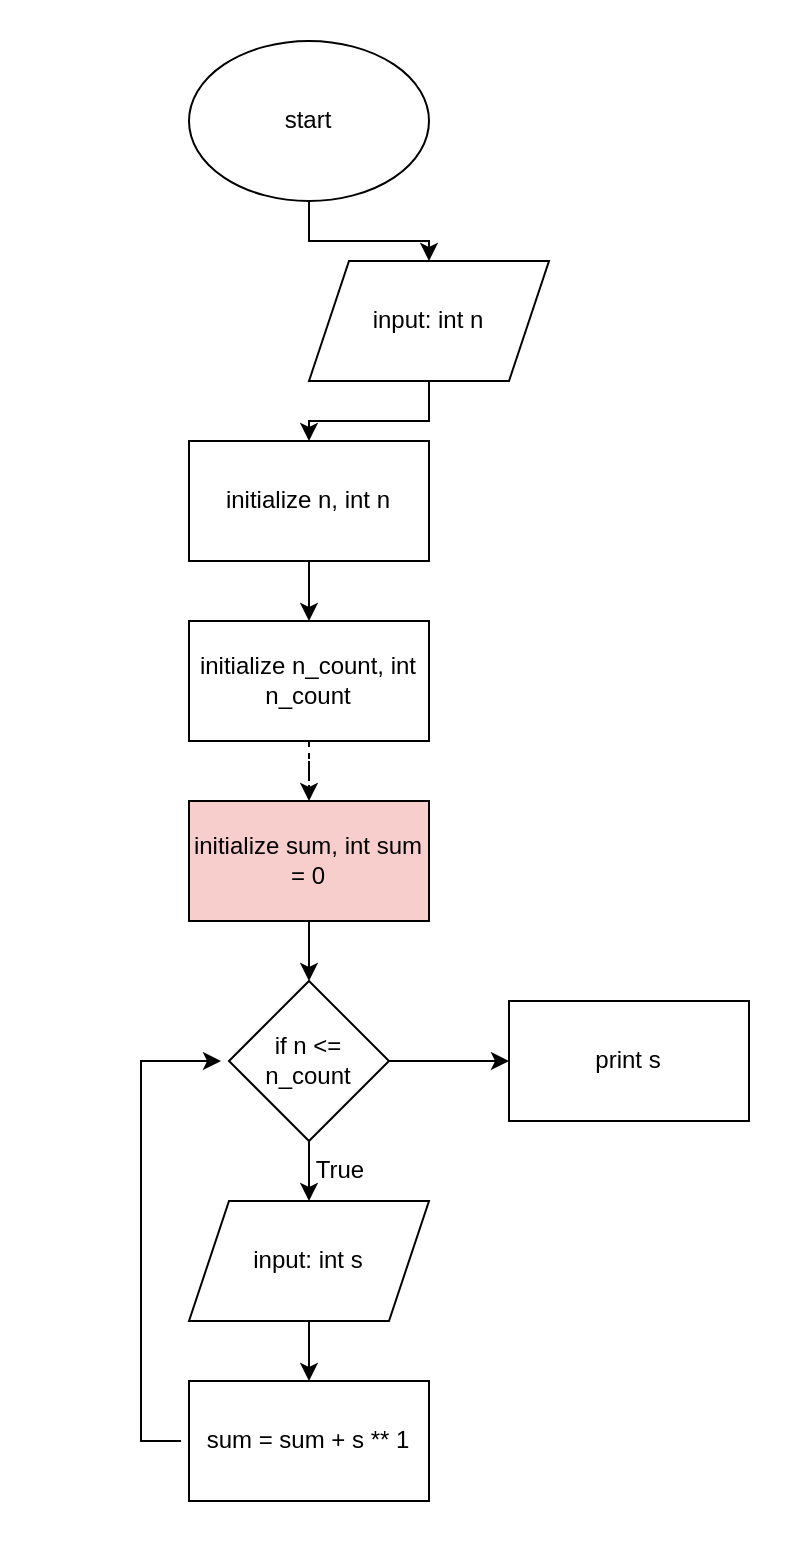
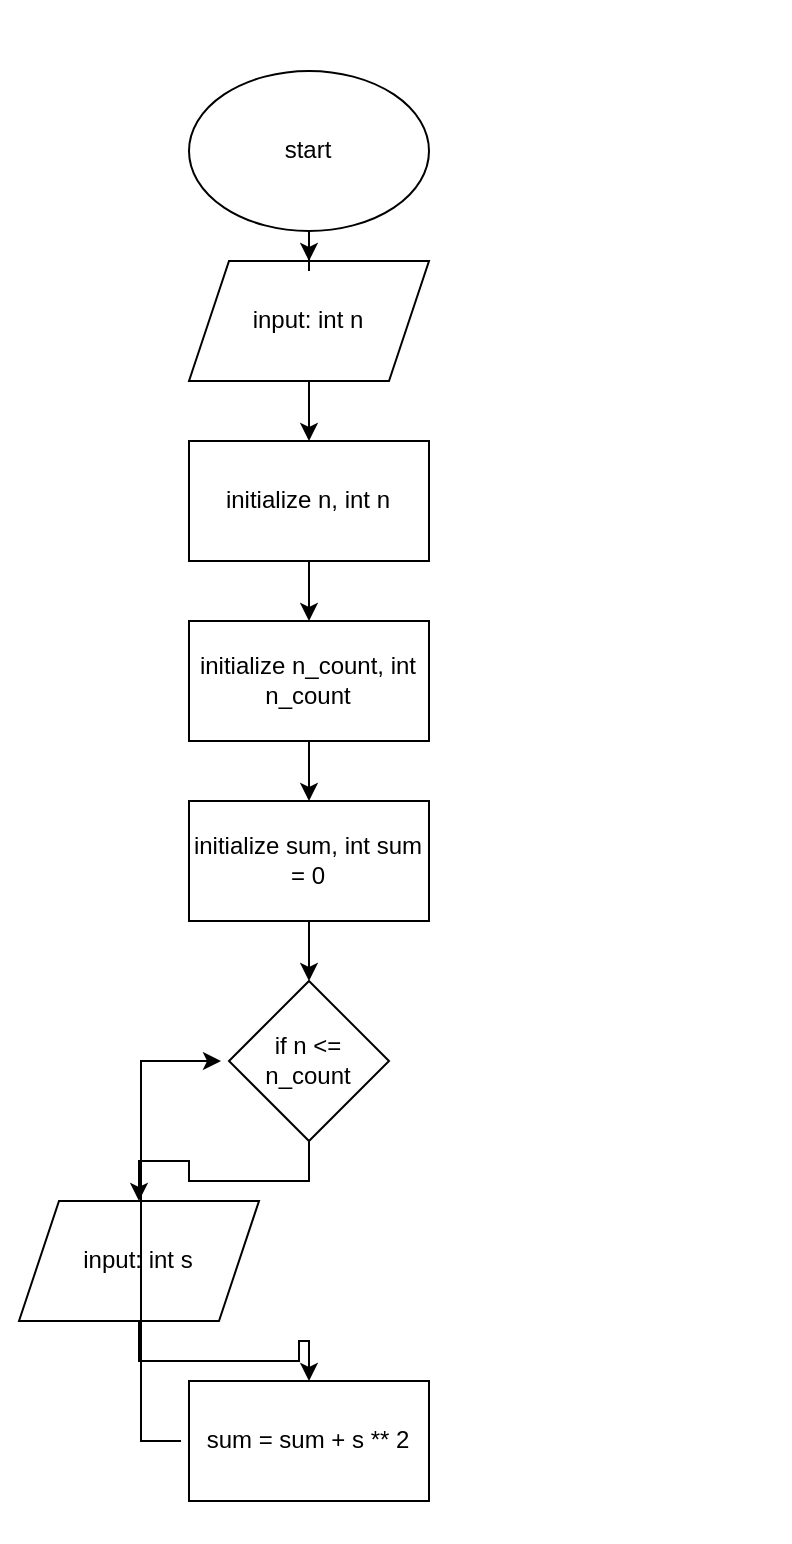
(309, 121) -> (309, 151)
(429, 321) -> (309, 321)
(309, 753) -> (309, 753)
(309, 861) -> (309, 861)
(442, 1061) -> none
(629, 1061) -> none
(341, 1171) -> none
(309, 1261) -> (139, 1261)
(309, 1441) -> (309, 1441)
